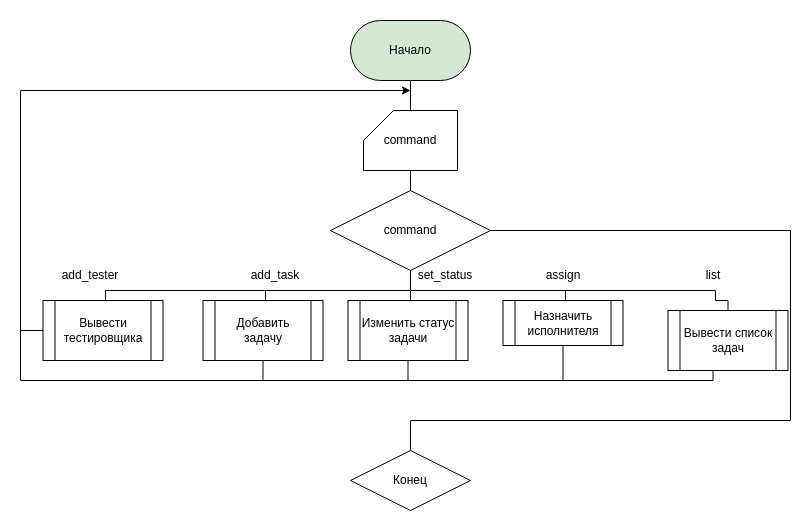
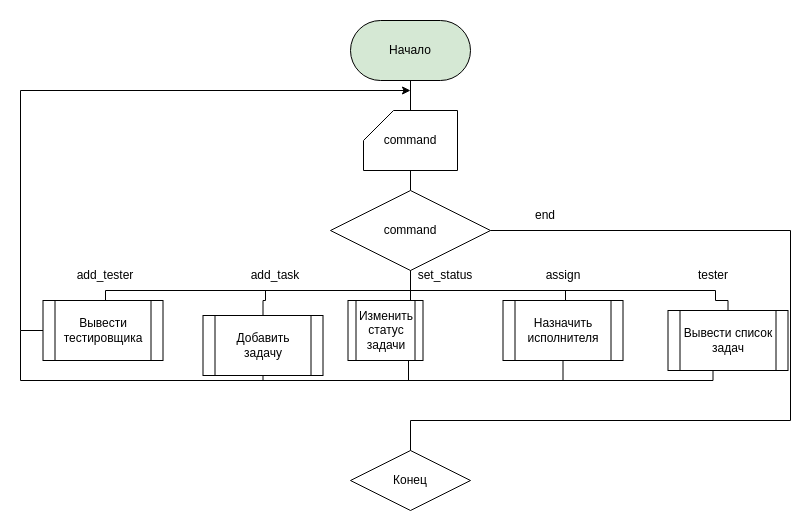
none -> (546, 216)
(91, 276) -> (106, 276)
(714, 276) -> (714, 276)
(563, 323) -> (563, 331)
(263, 331) -> (263, 346)
(408, 331) -> (386, 331)
